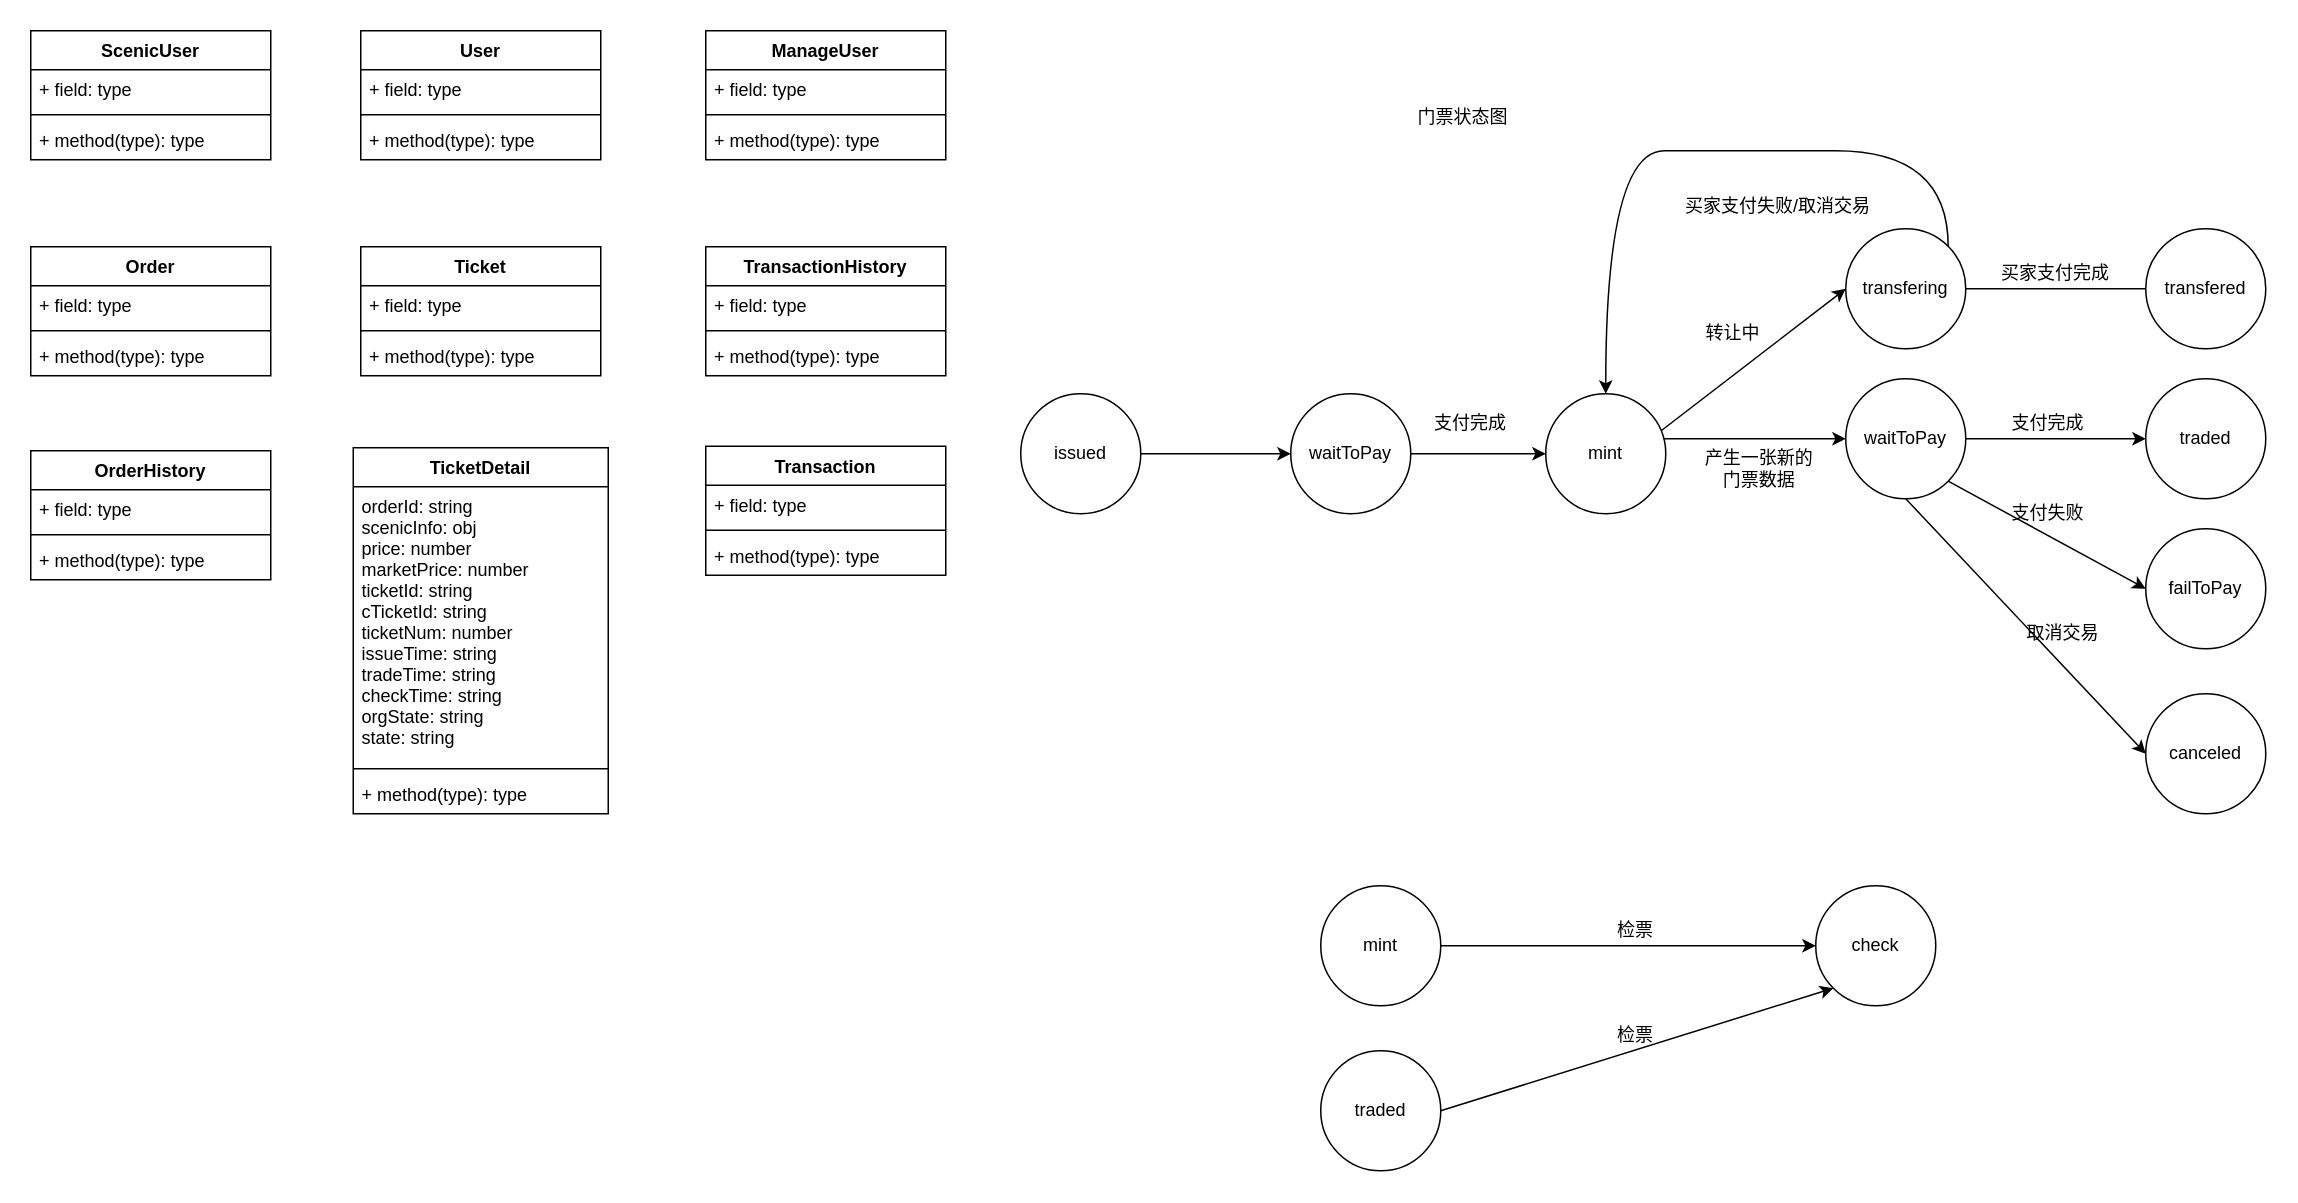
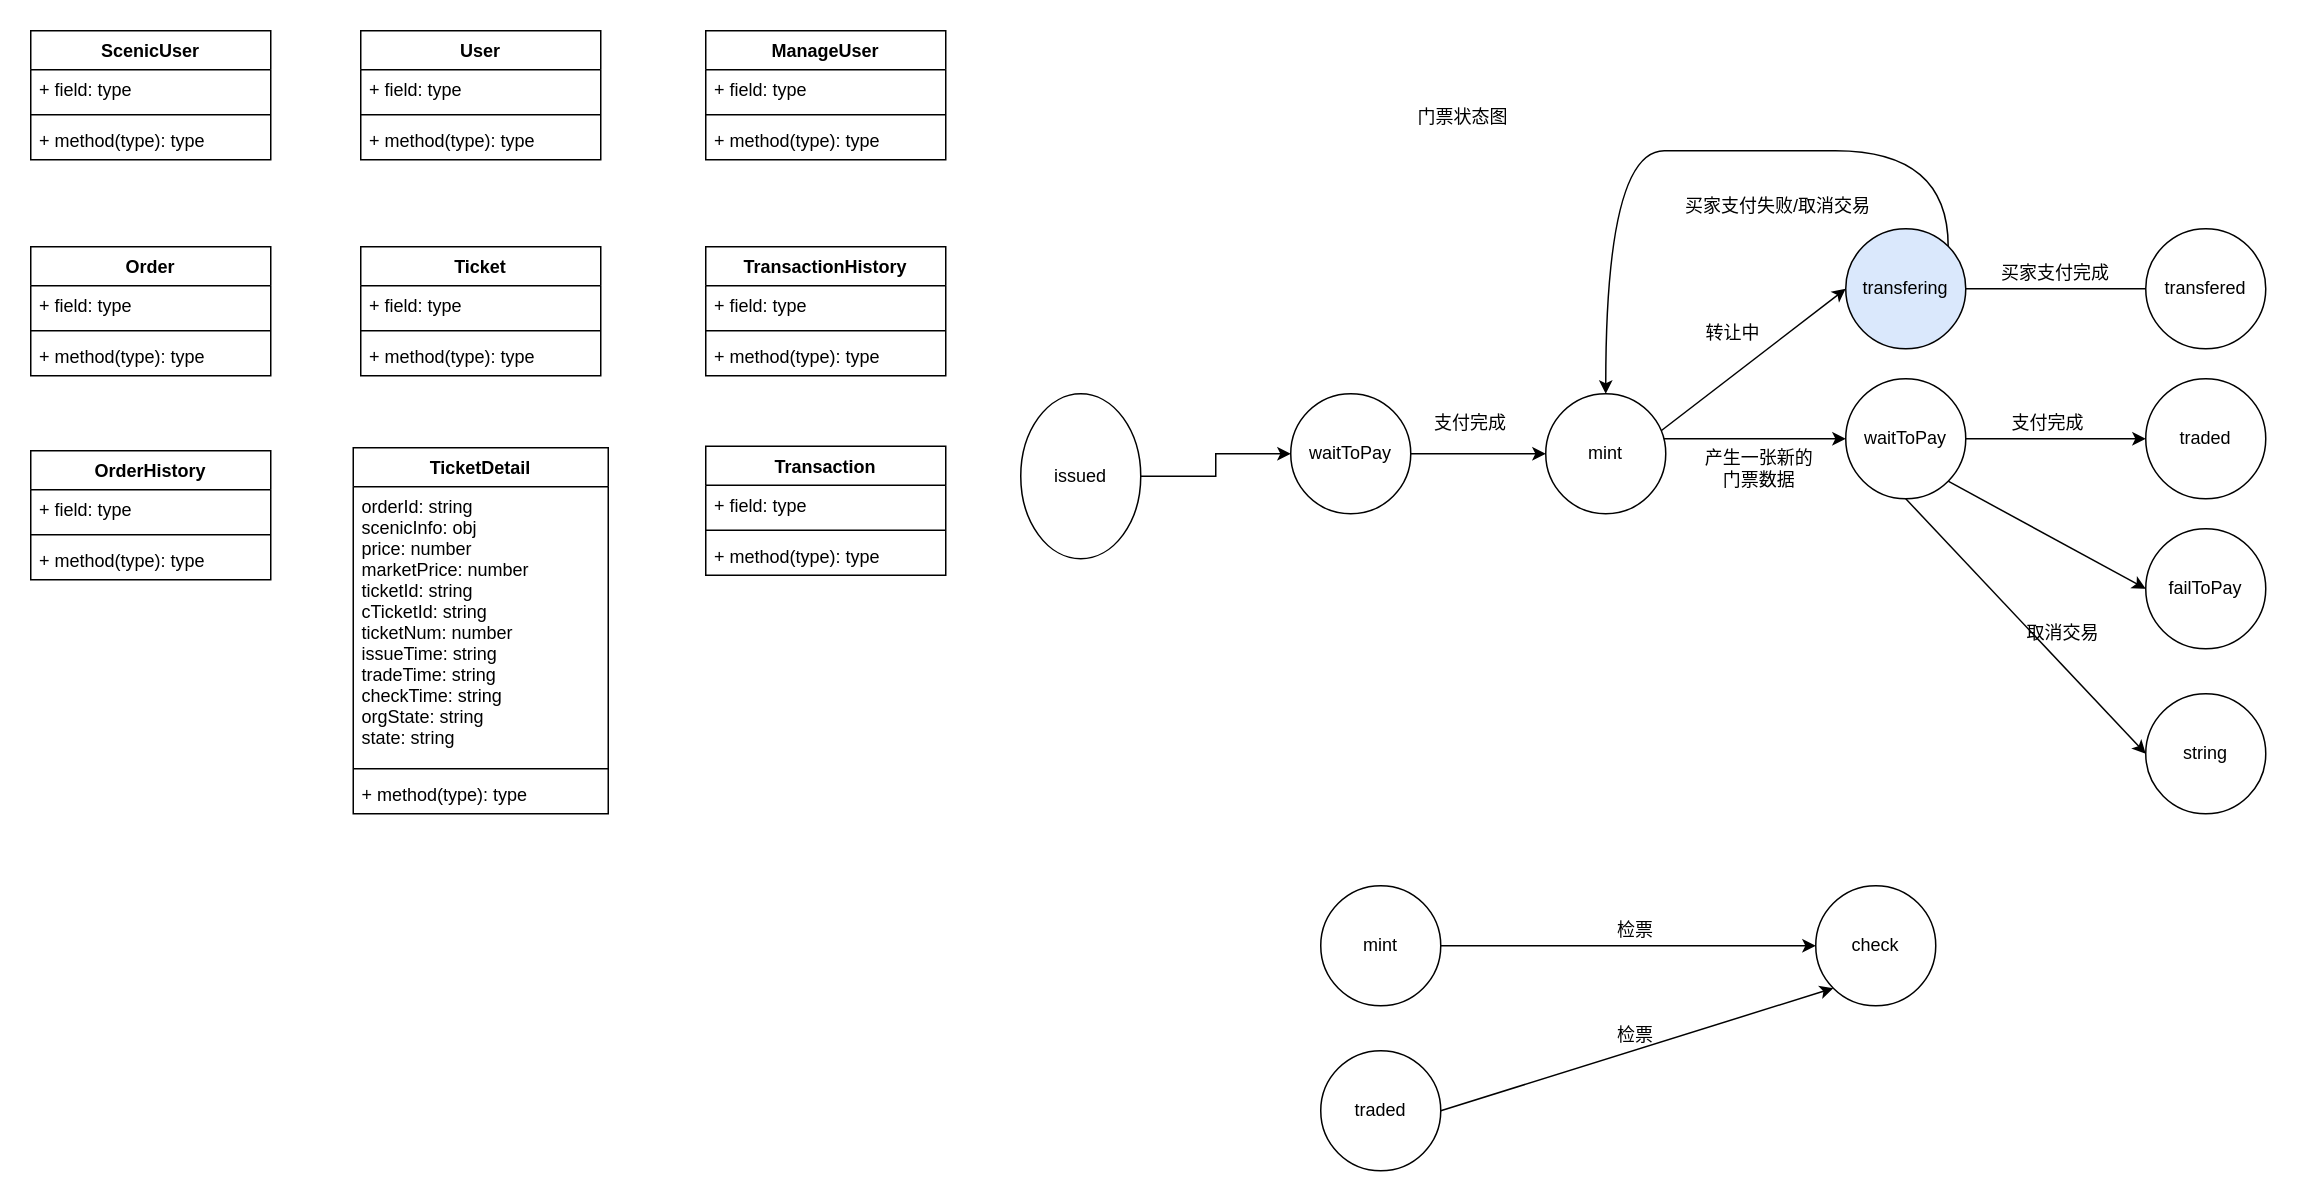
(1906, 289) -> (1906, 289)
(1081, 454) -> (1081, 476)
(2048, 514) -> none
(2206, 754) -> (2206, 754)
